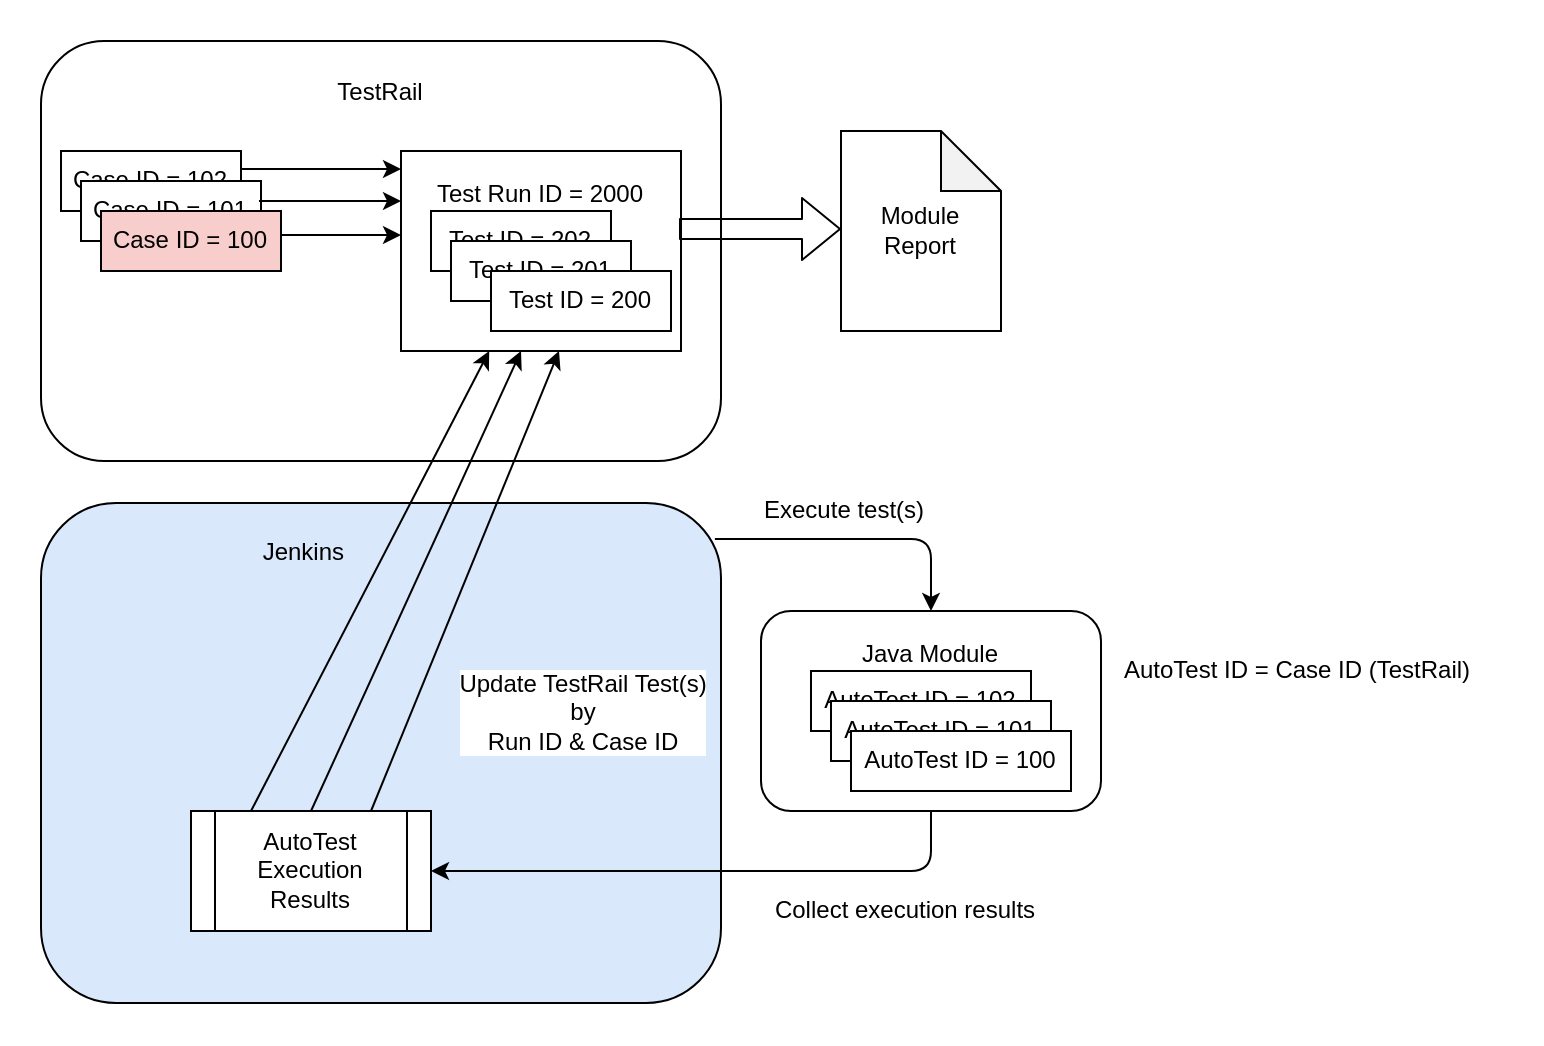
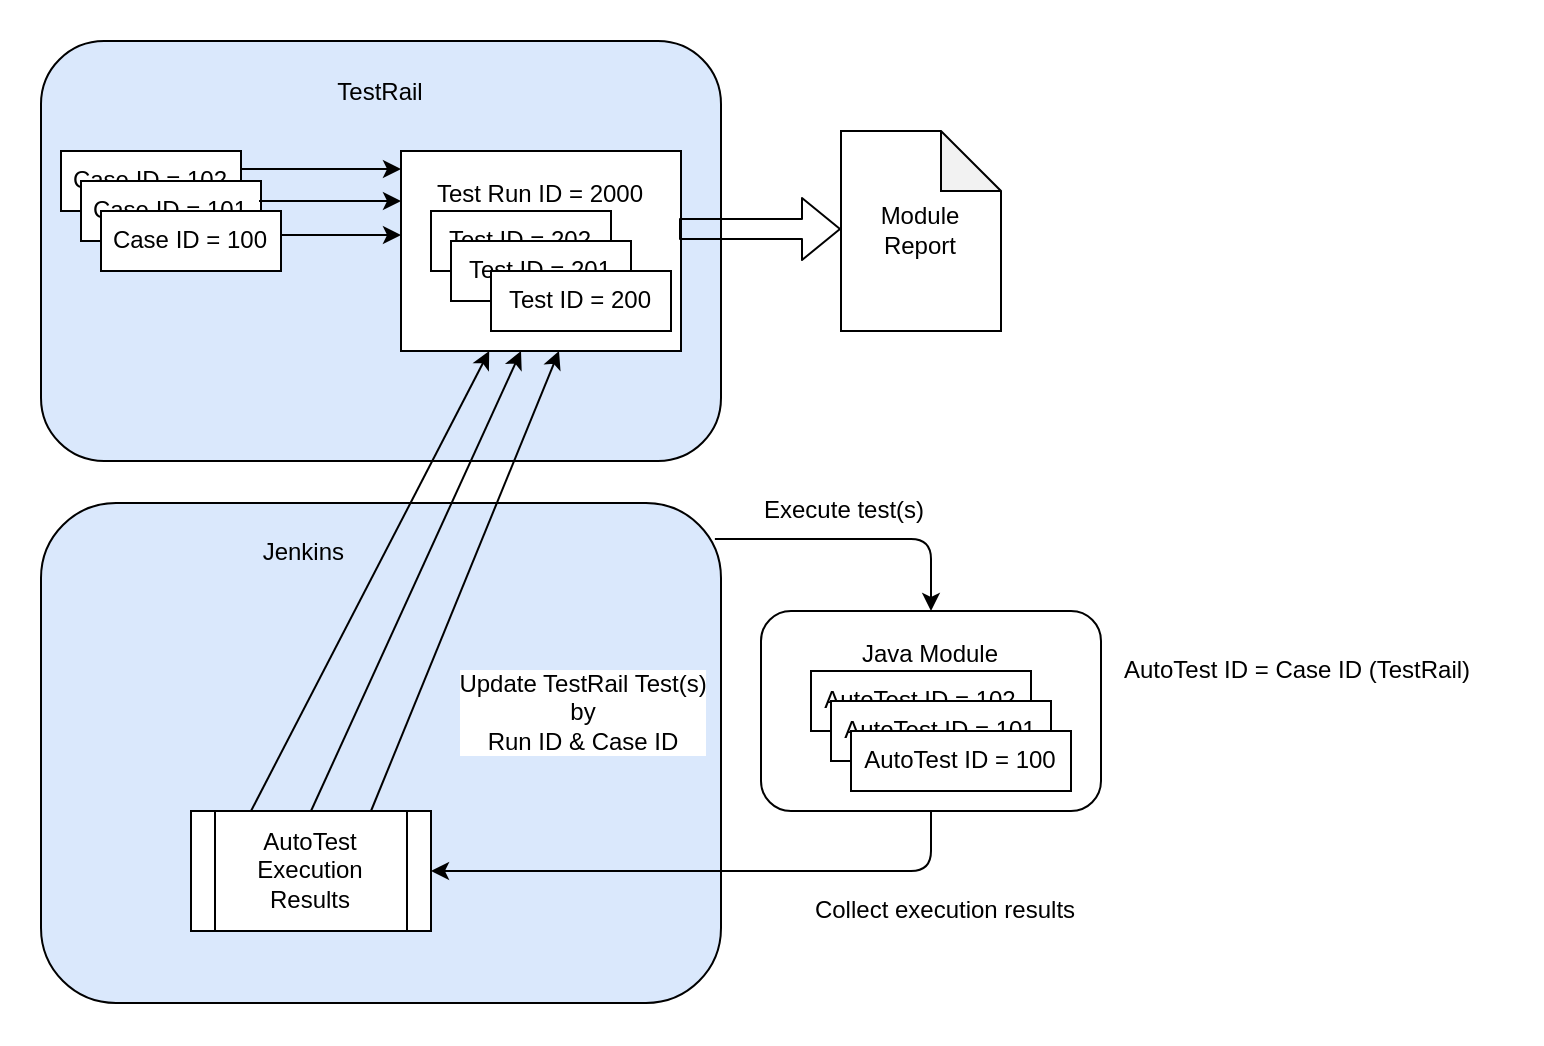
(191, 241) -> (191, 241)
(381, 251) -> (381, 251)
(906, 911) -> (946, 911)
